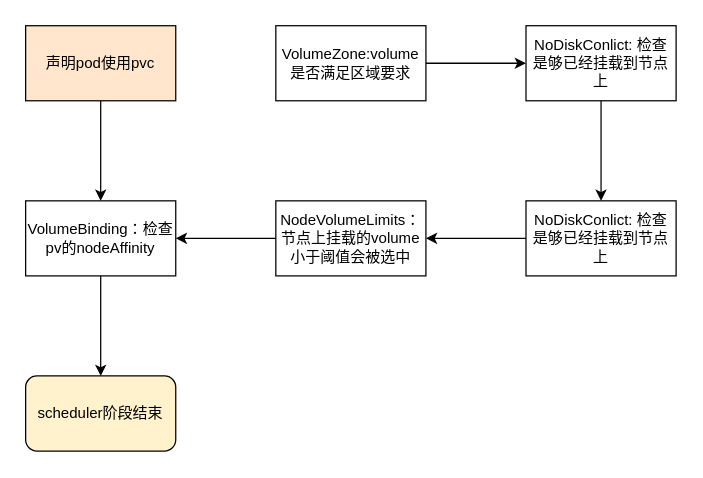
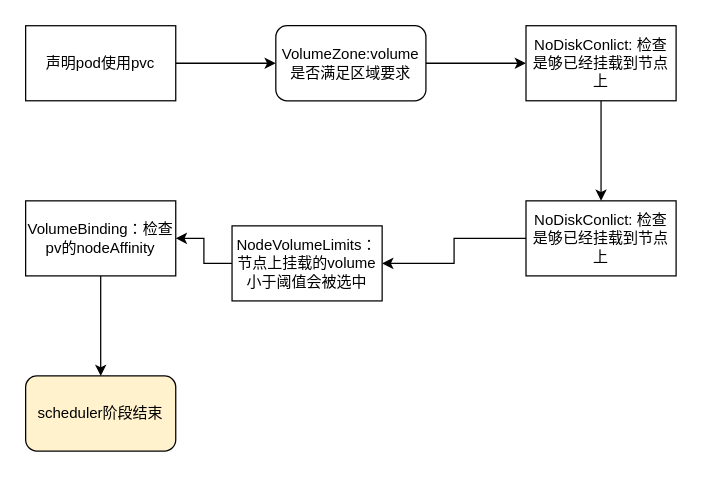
(101, 63) -> (101, 63)
(351, 63) -> (351, 63)
(101, 147) -> (222, 63)
(351, 238) -> (307, 263)
